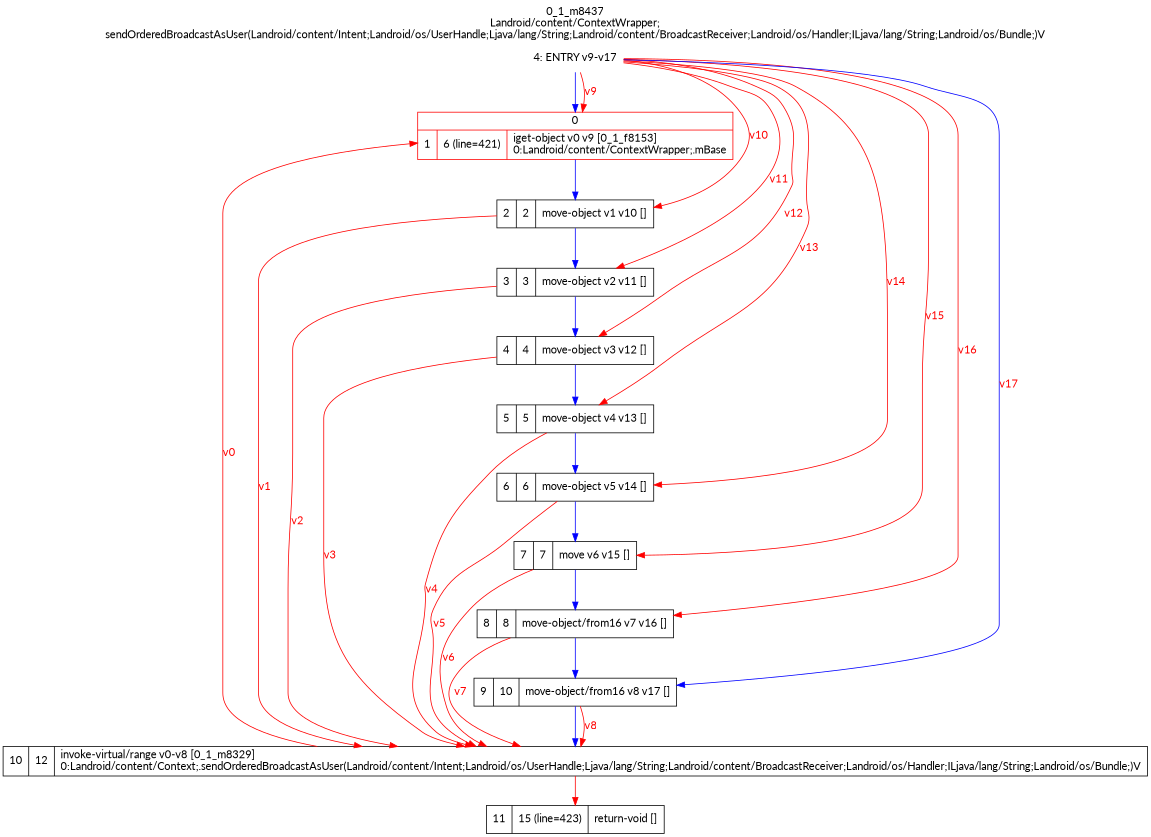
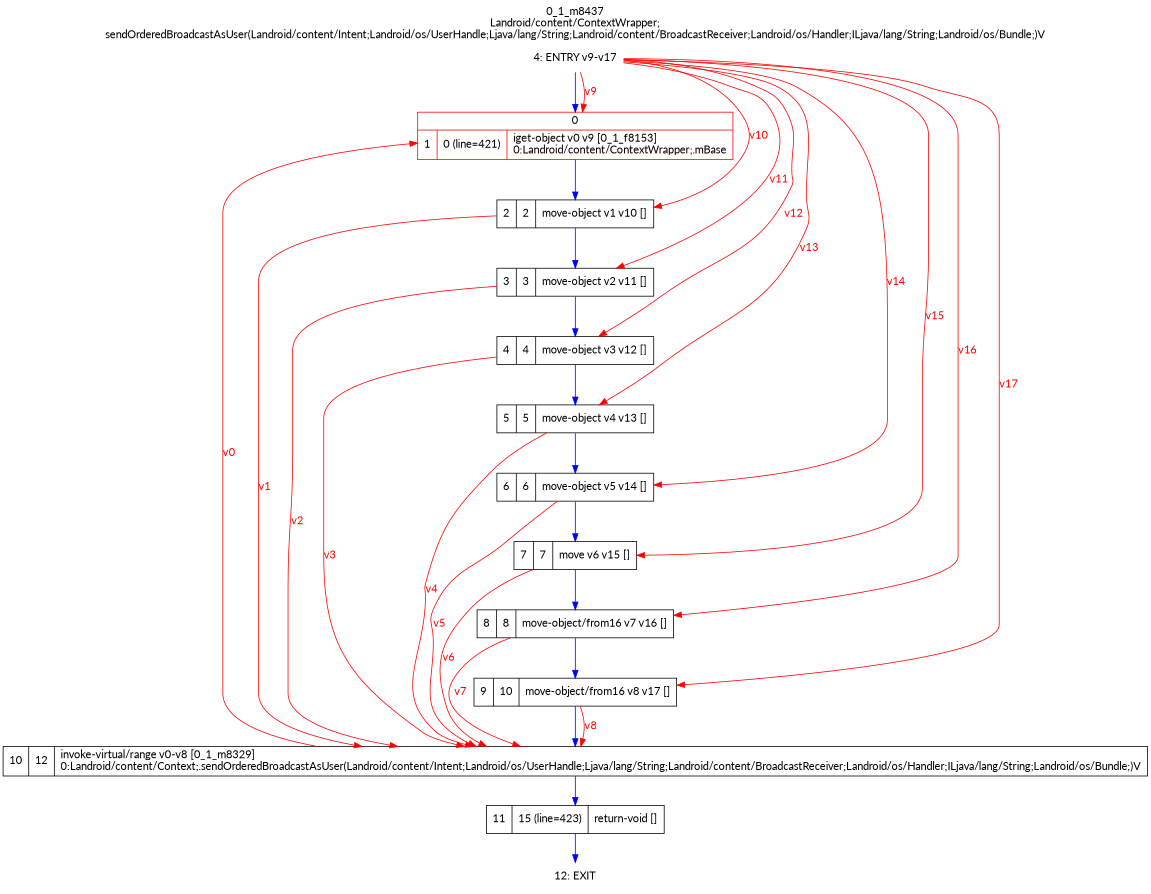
(472, 144) -> (472, 144)
(999, 342) -> (999, 342)
(575, 787) -> (575, 787)
none -> (575, 877)
